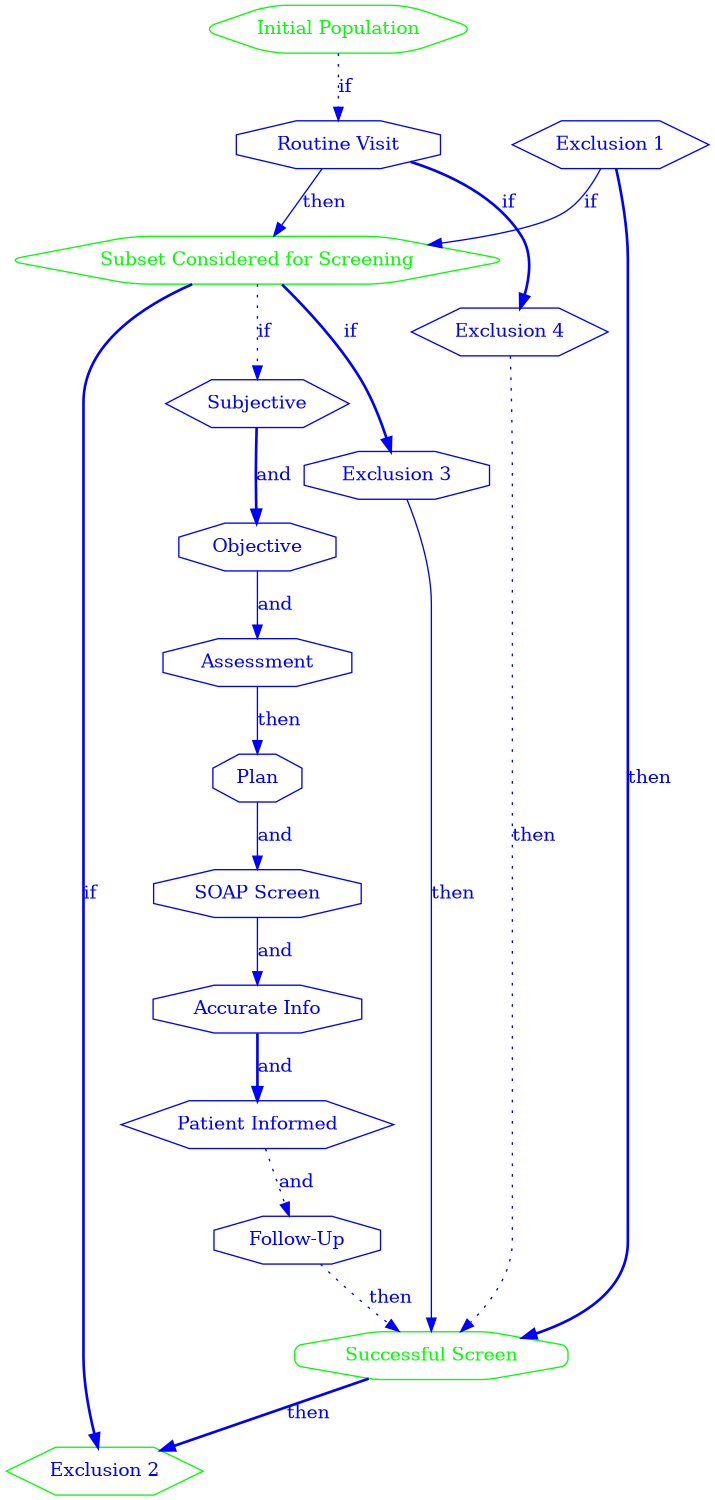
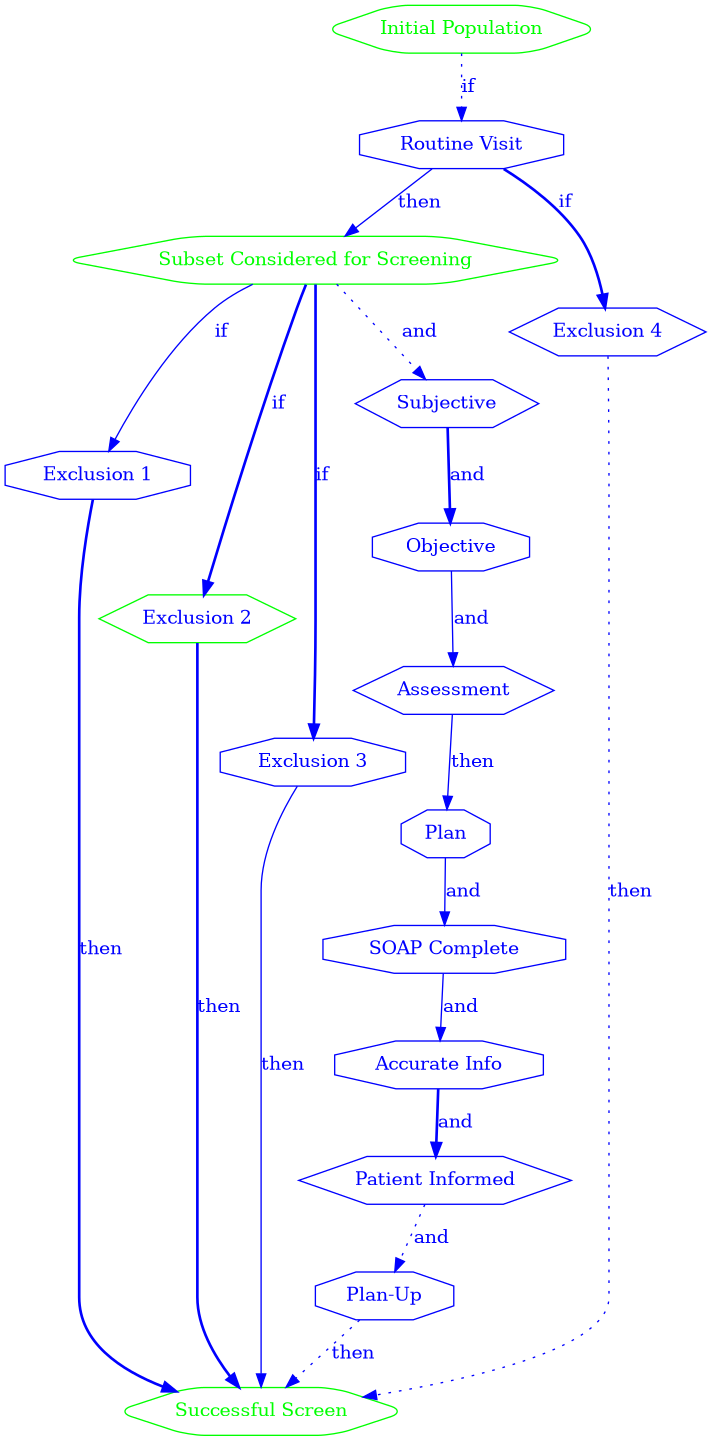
(611, 145) -> (98, 475)
(532, 225) -> (173, 351)
(264, 332) -> (420, 332)
(257, 663) -> (454, 690)
(257, 894) -> (444, 949)
(297, 1240) -> (385, 1296)
(431, 1356) -> (261, 1411)
(271, 1412) -> (197, 1014)
